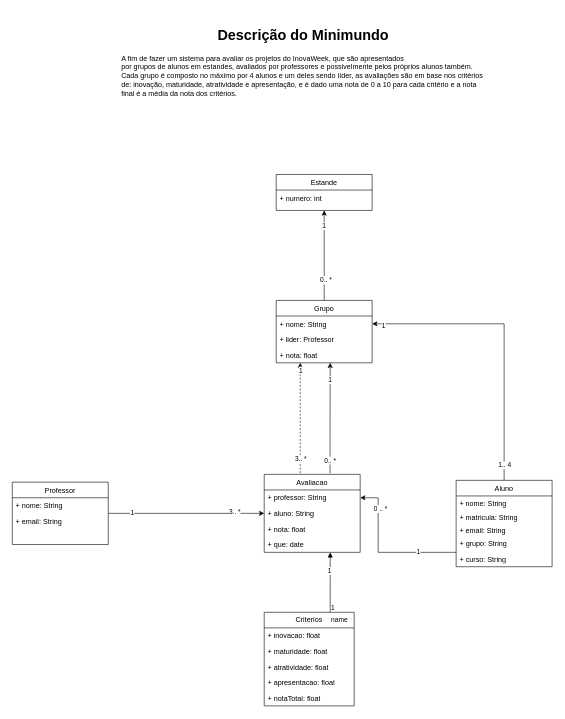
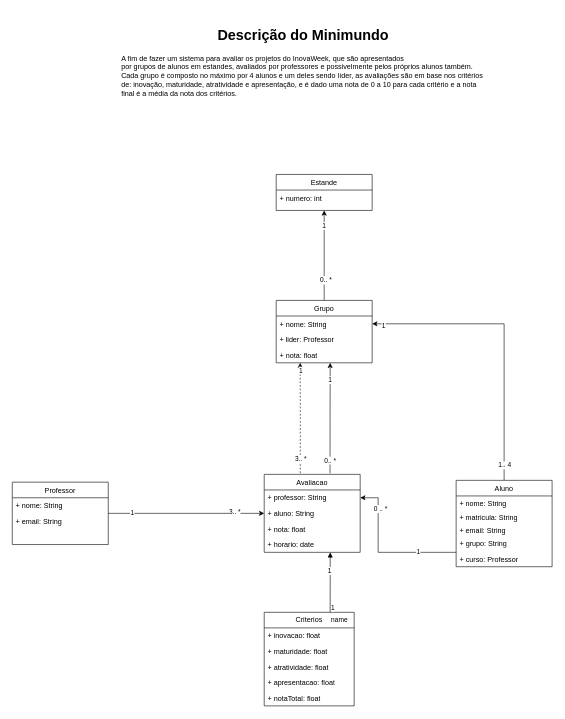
(287, 545) -> (294, 545)
(486, 560) -> (493, 560)
